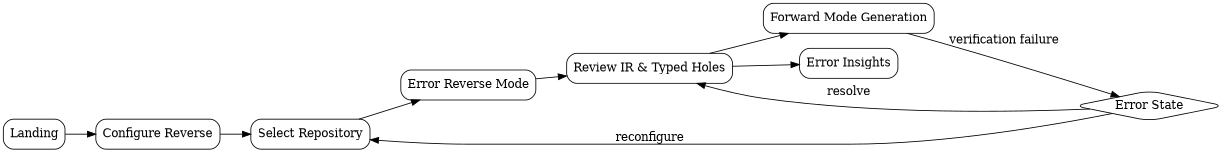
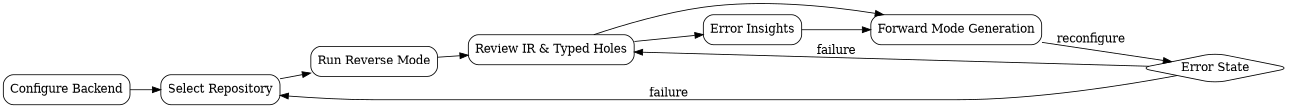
none -> (832, 30)
(1004, 40) -> (1091, 39)
(468, 85) -> (374, 61)
(849, 92) -> (836, 51)
(34, 134) -> none
(158, 134) -> (67, 90)
(650, 138) -> (669, 93)
